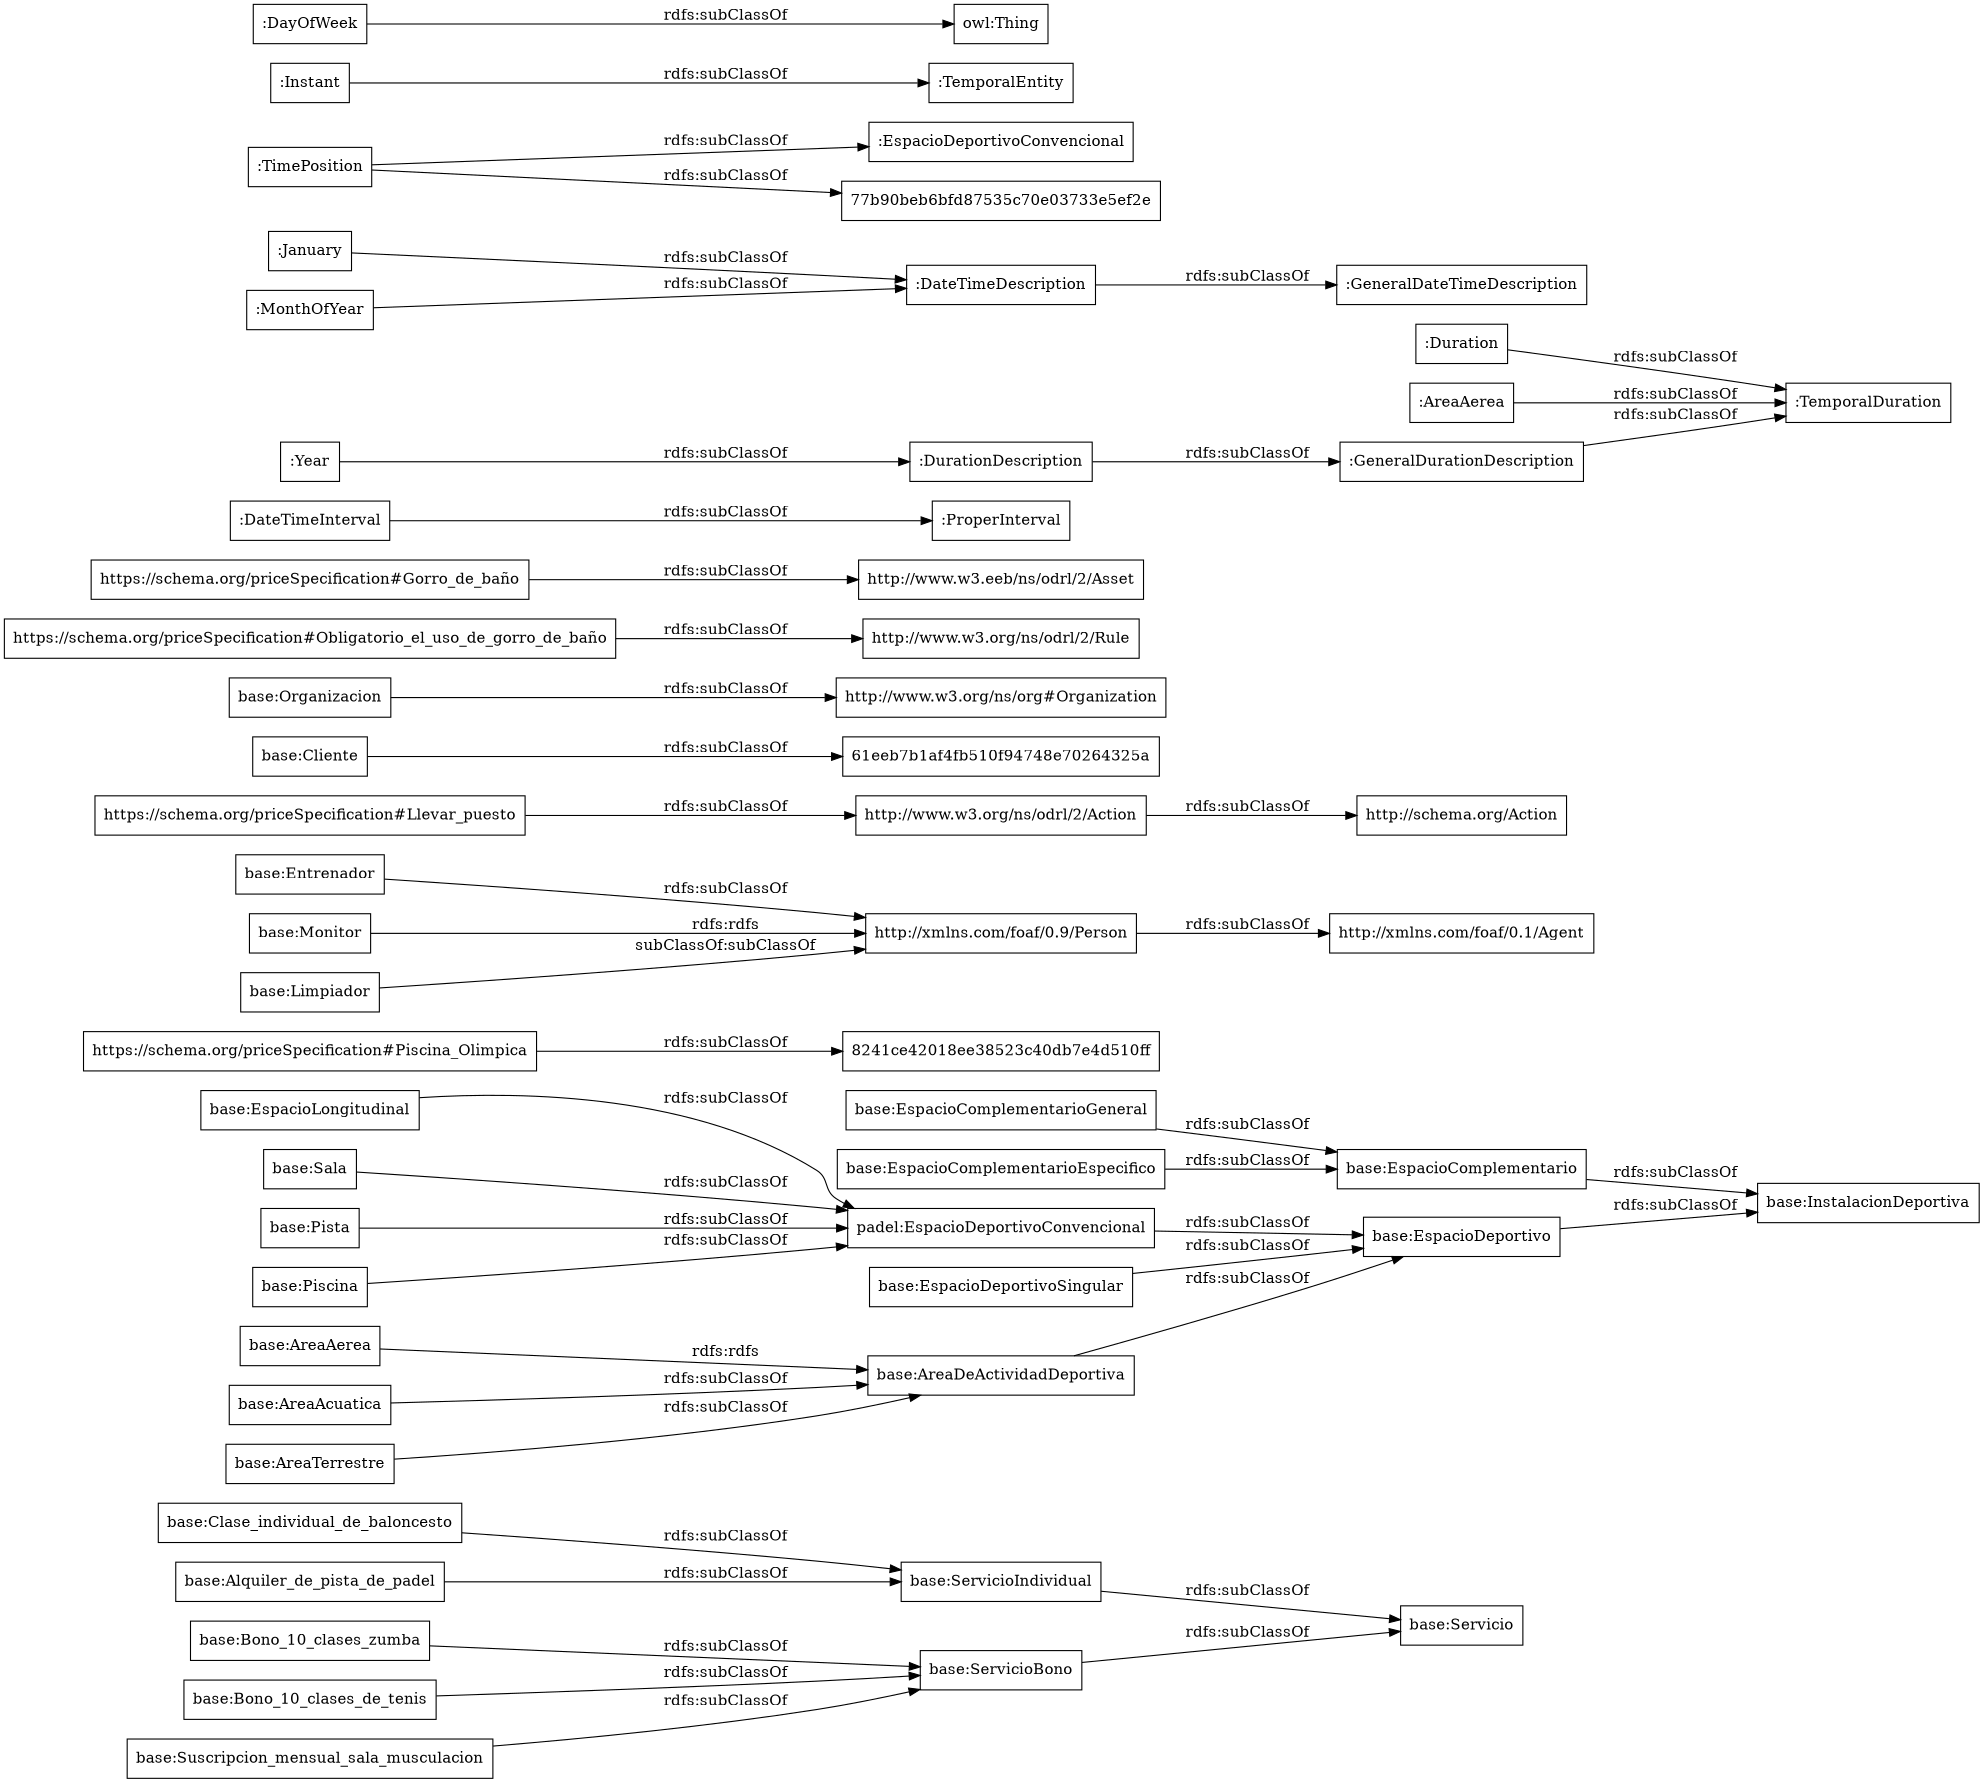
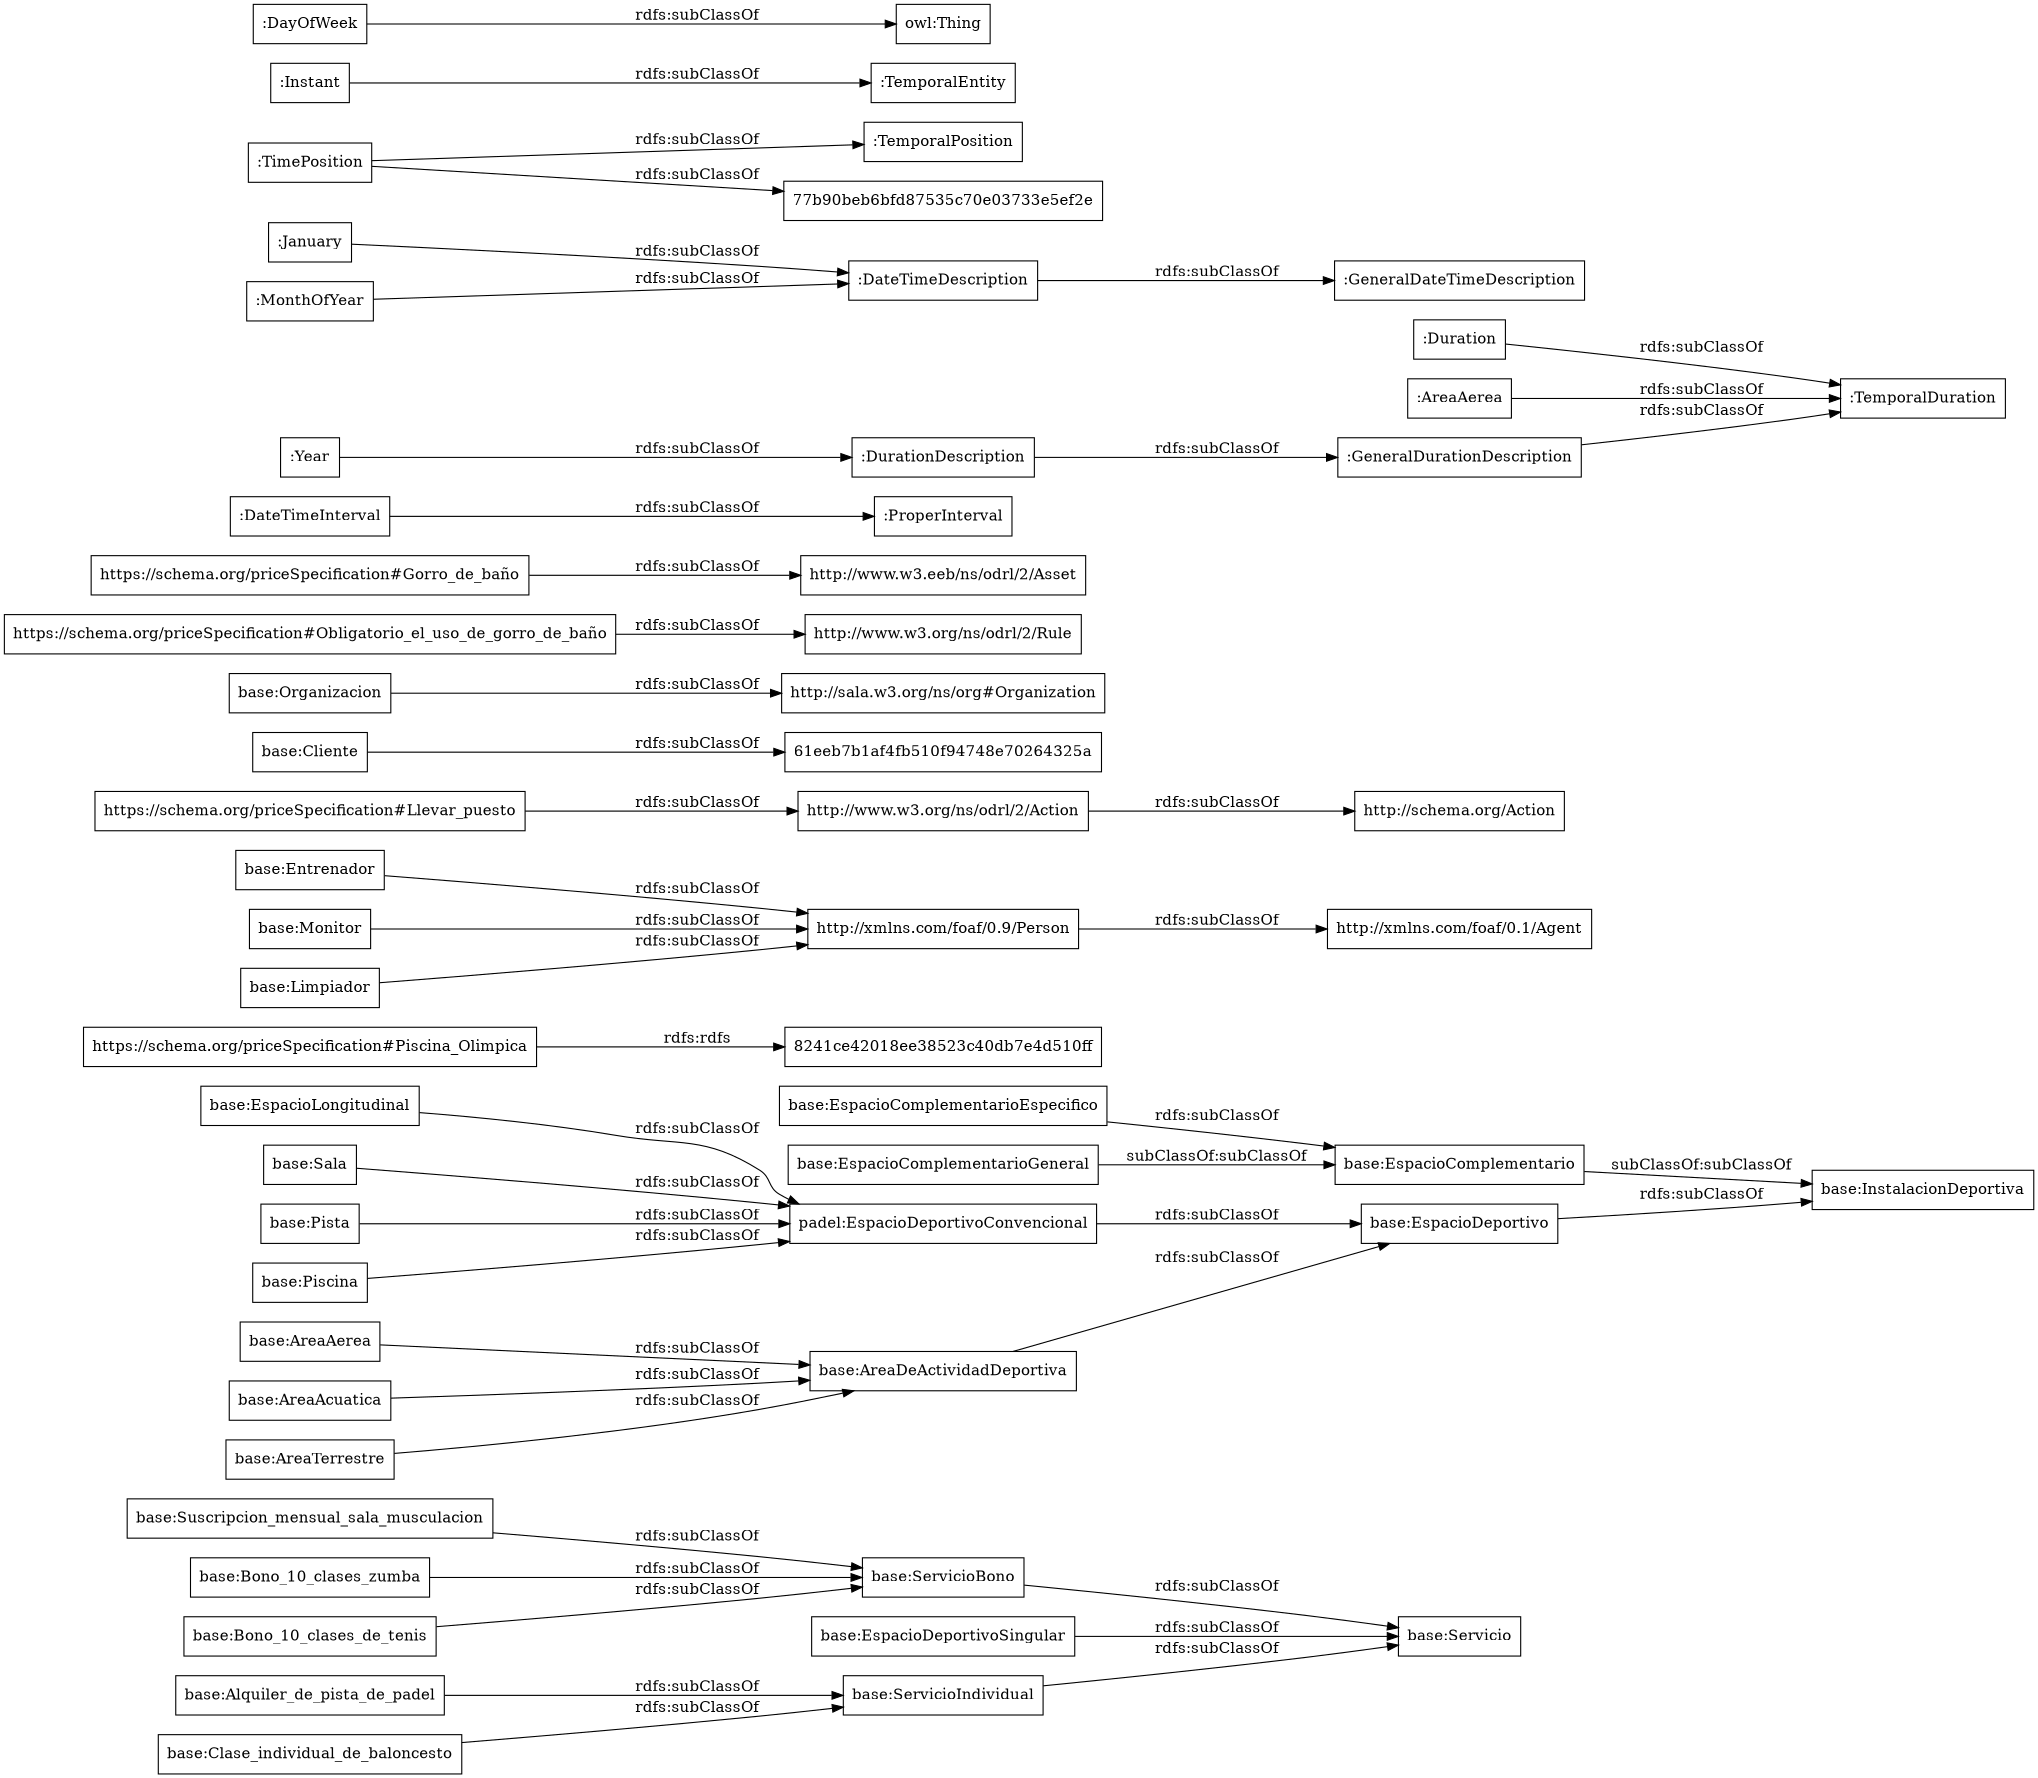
(1001, 142) -> (943, 142)
(1001, 698) -> (943, 693)
(726, 925) -> (698, 921)
(726, 946) -> (698, 942)
(726, 1043) -> (698, 1039)
(1248, 1125) -> (1217, 1157)
(1676, 1173) -> (1702, 1165)
(1243, 1262) -> (1231, 1636)
(726, 1352) -> (698, 1349)
